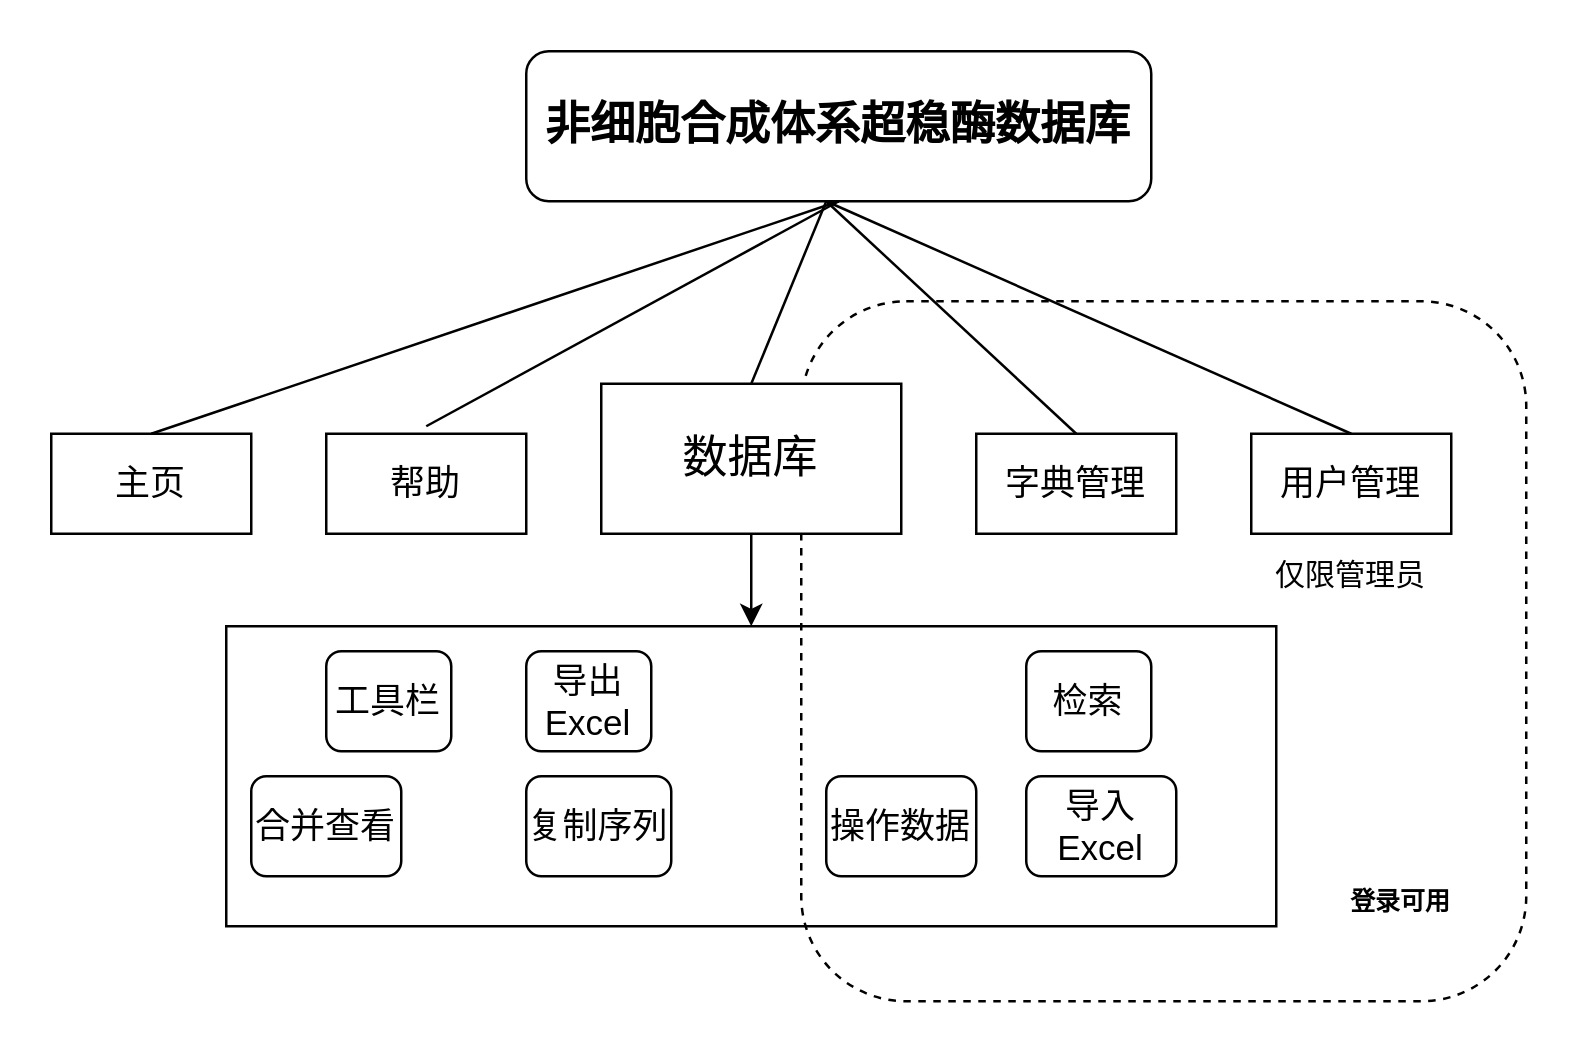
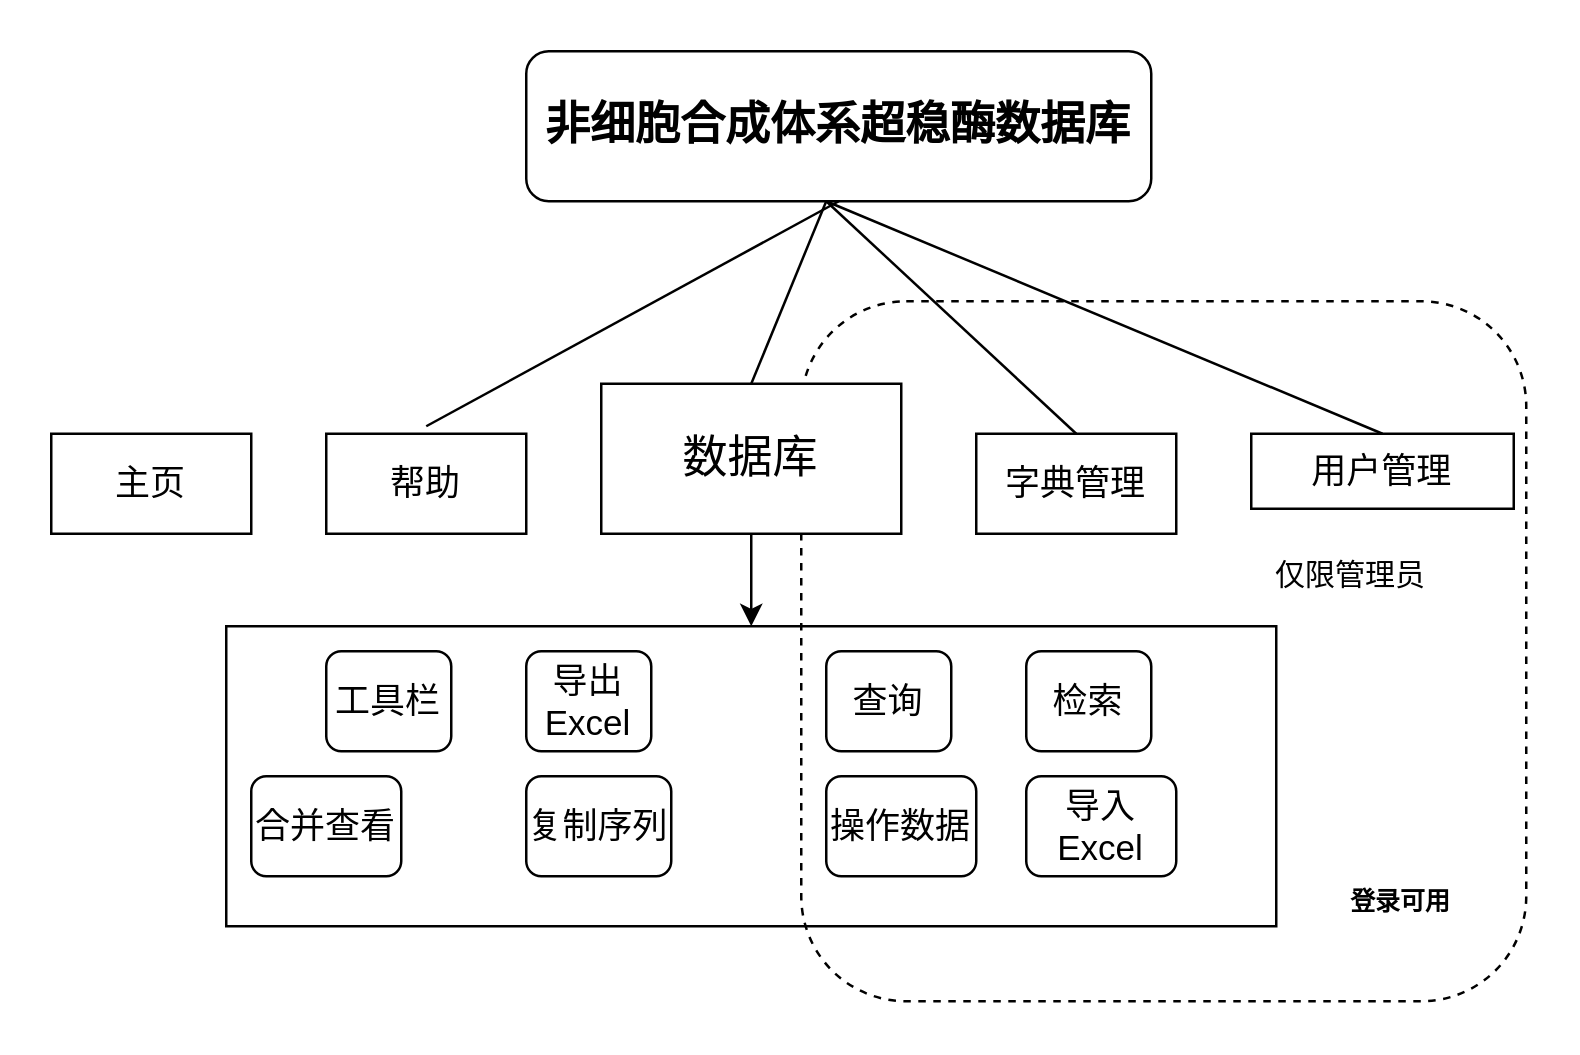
(483, 322) -> none
(1351, 484) -> (1383, 471)
none -> (889, 701)
